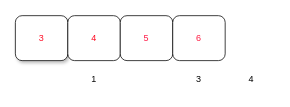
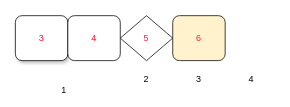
(147, 38) -> (147, 38)
(199, 38) -> (199, 38)
(94, 79) -> (64, 90)
none -> (147, 79)
